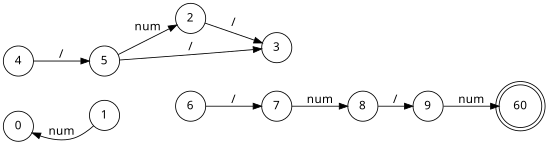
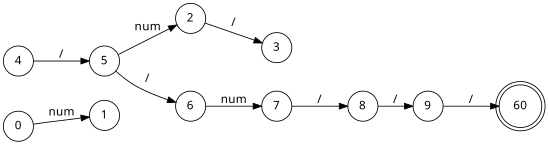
(186, 55) -> (140, 88)
(234, 100) -> (234, 100)
(320, 100) -> (320, 100)
(471, 100) -> (471, 100)
(68, 139) -> (57, 121)
